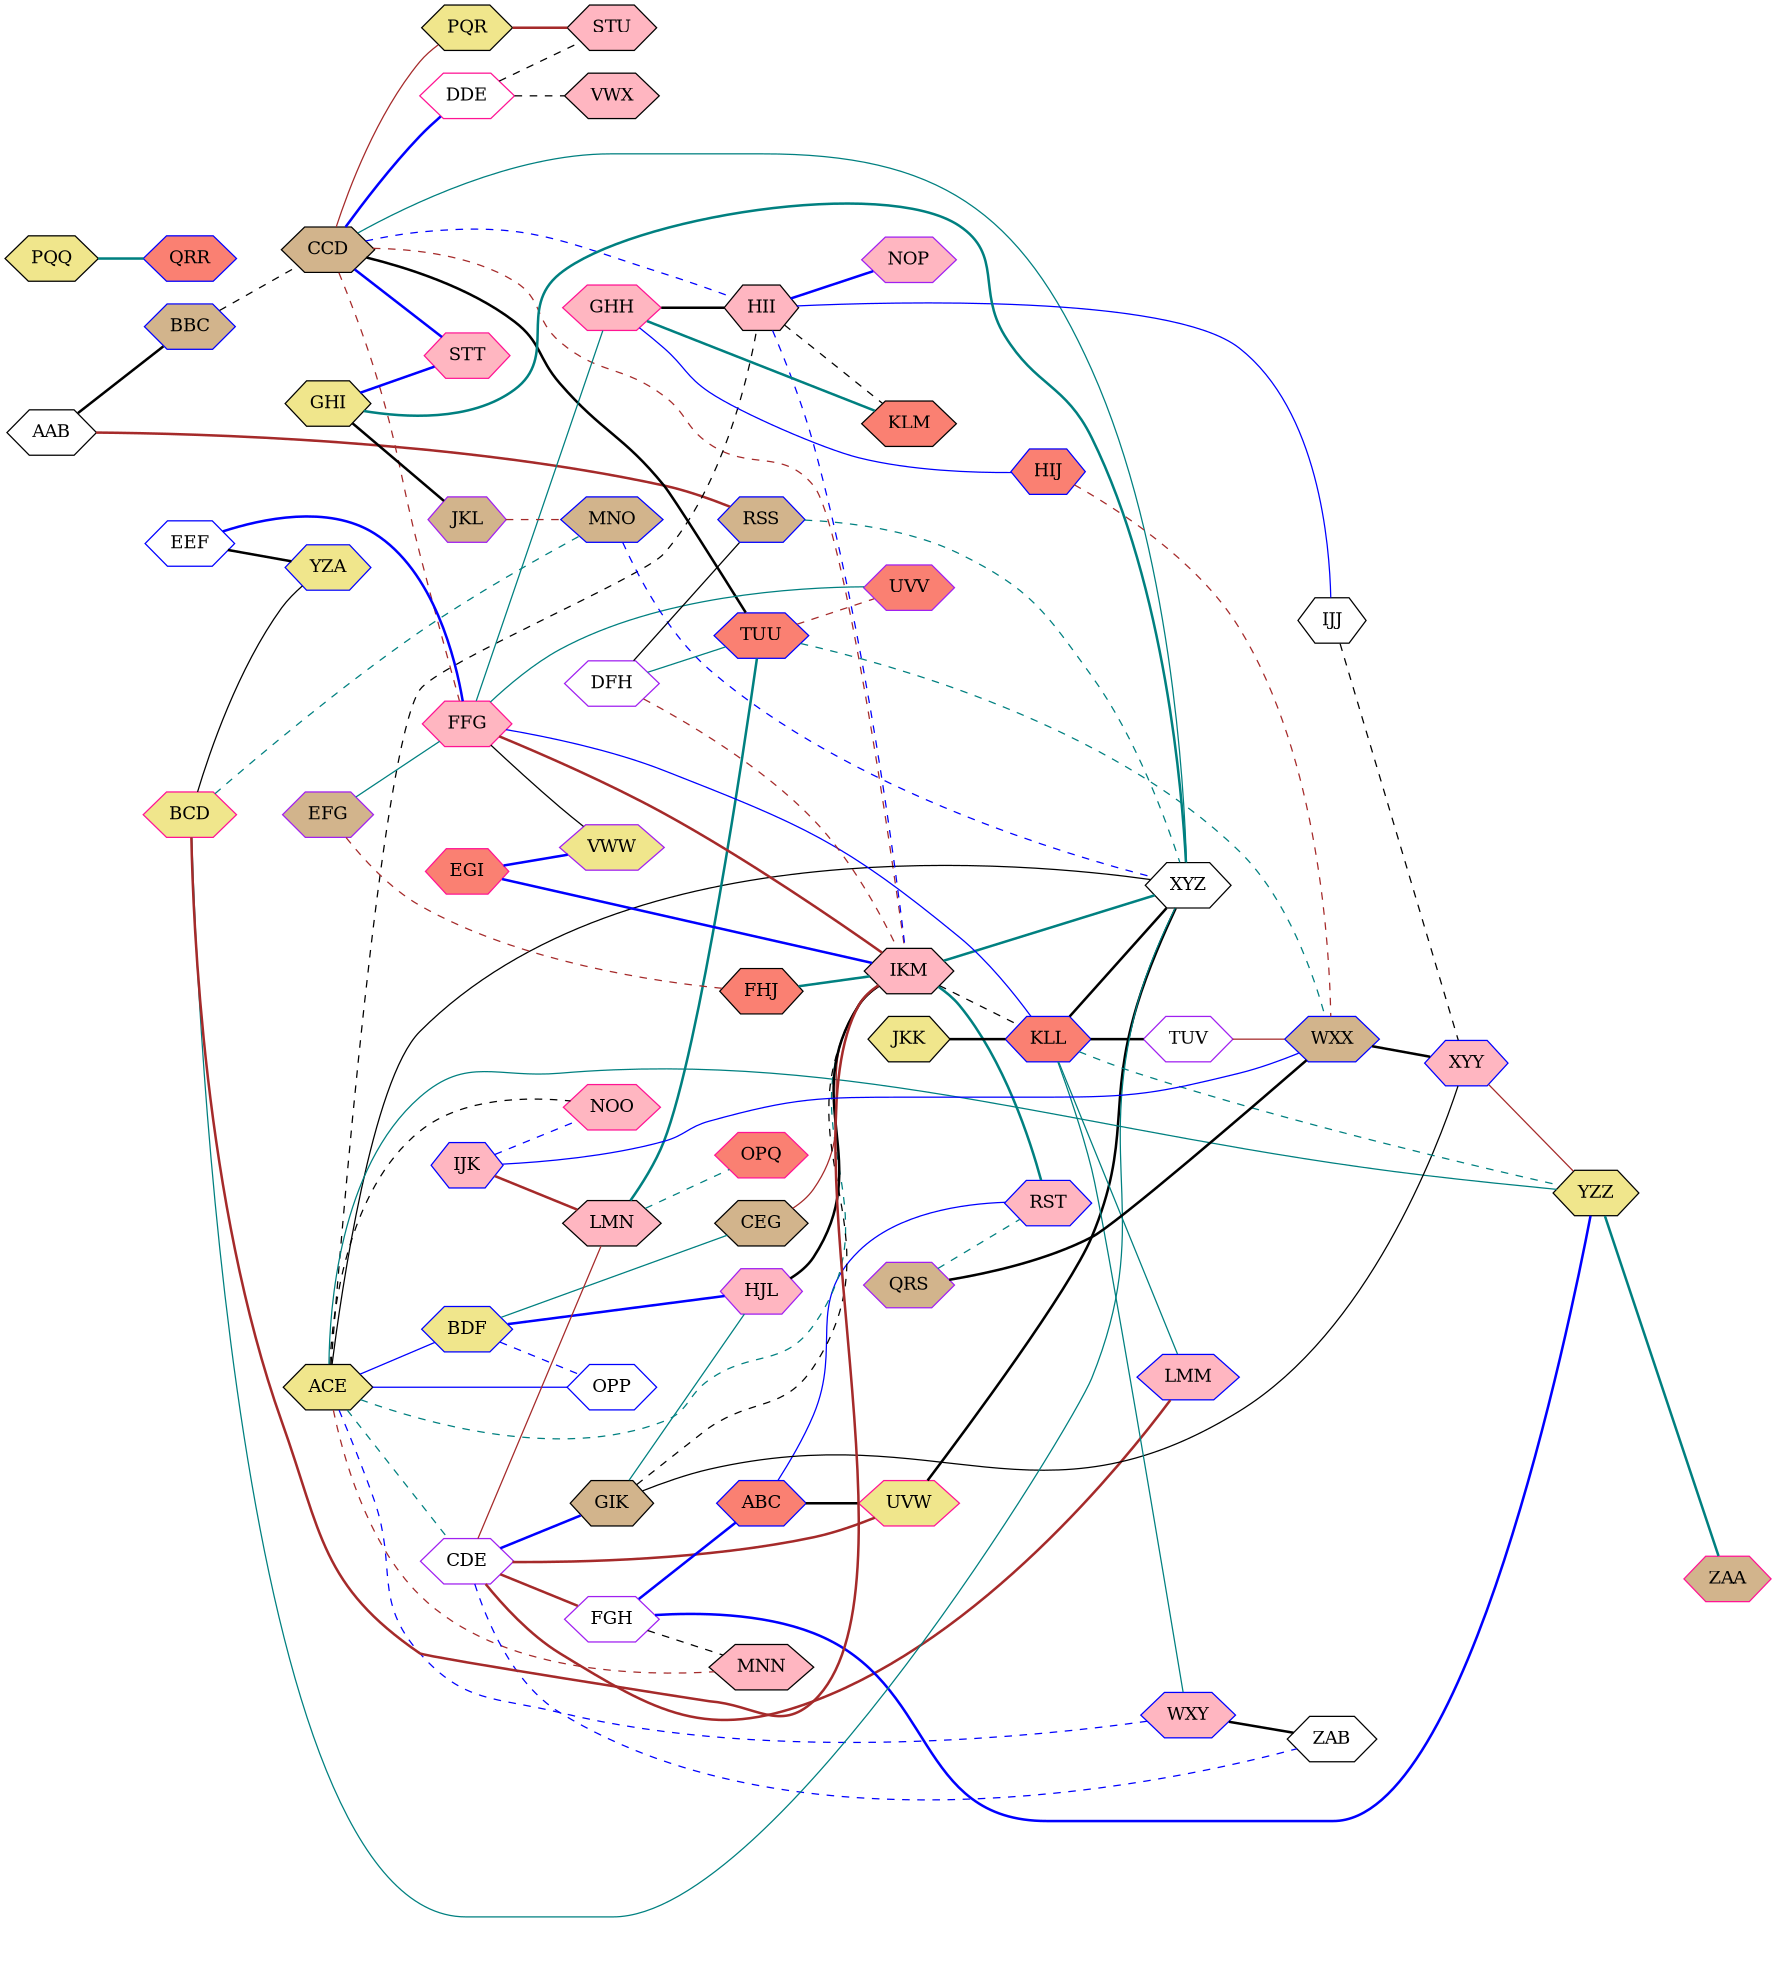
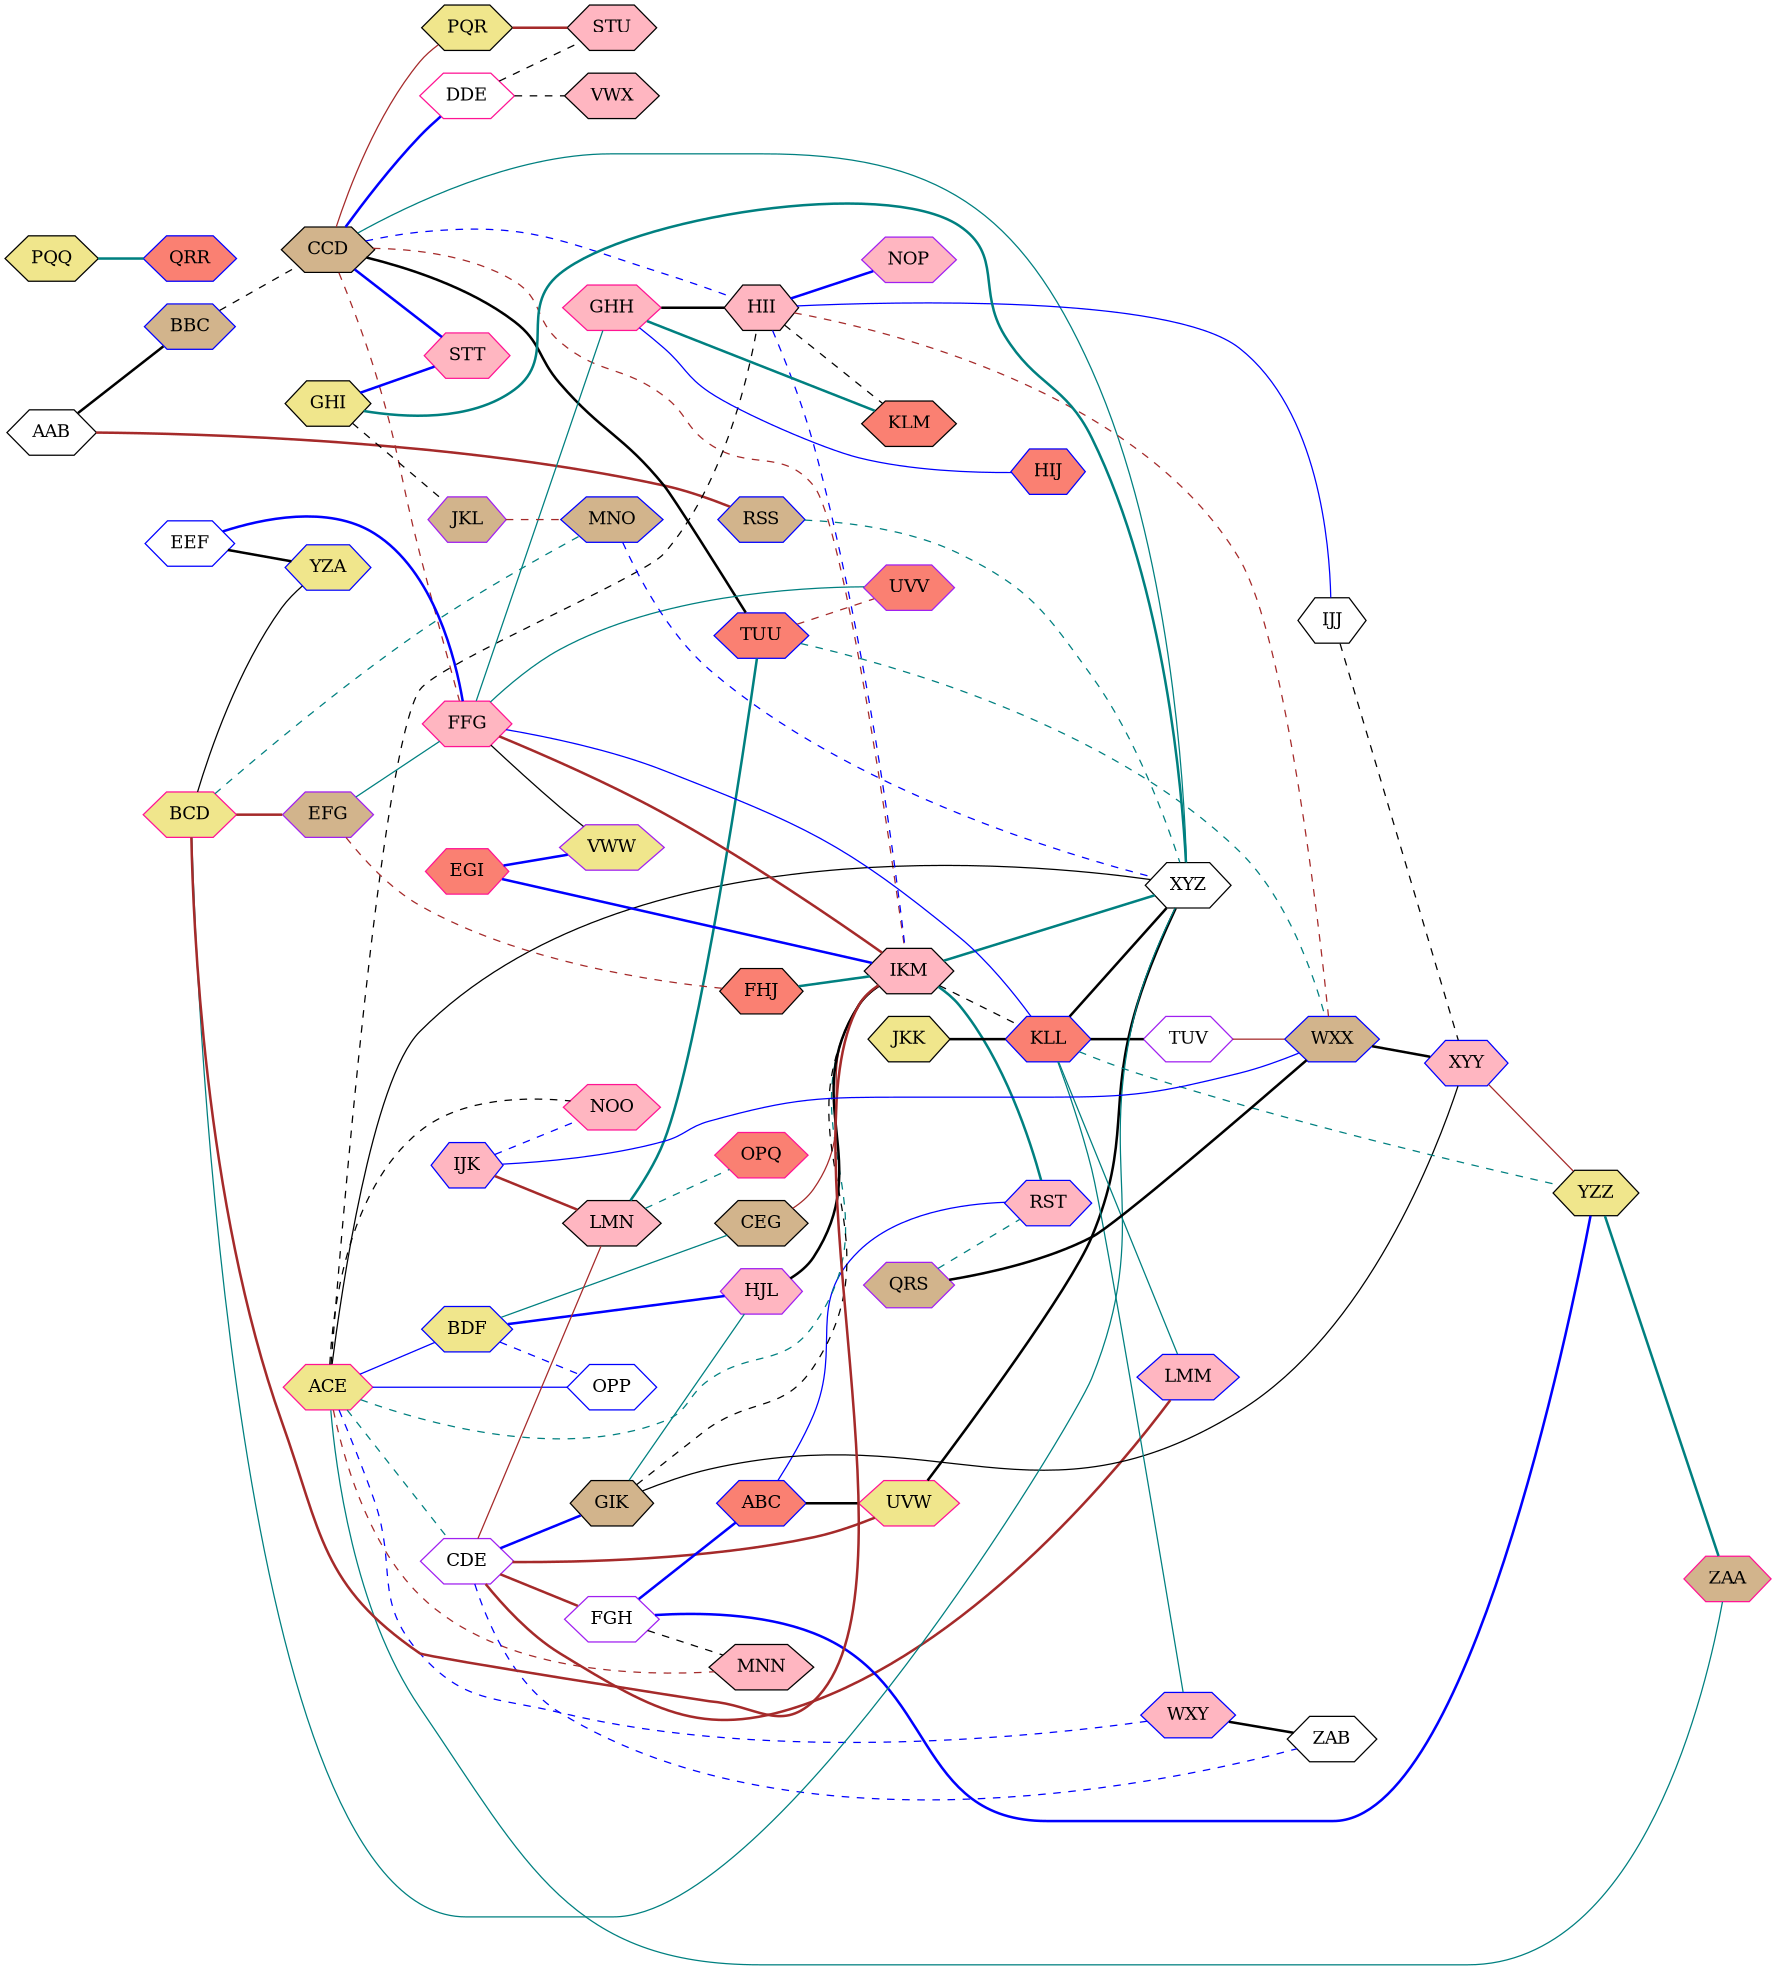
(389, 454) -> (389, 454)
(612, 684) -> none
(1278, 710) -> (1223, 537)
none -> (259, 815)
(808, 1077) -> (969, 1965)
(328, 1387) -> (328, 1387)
